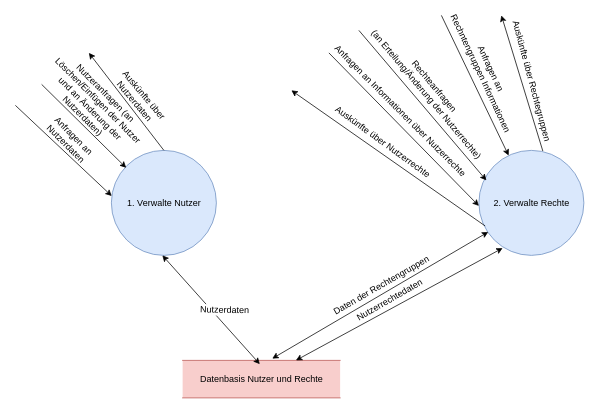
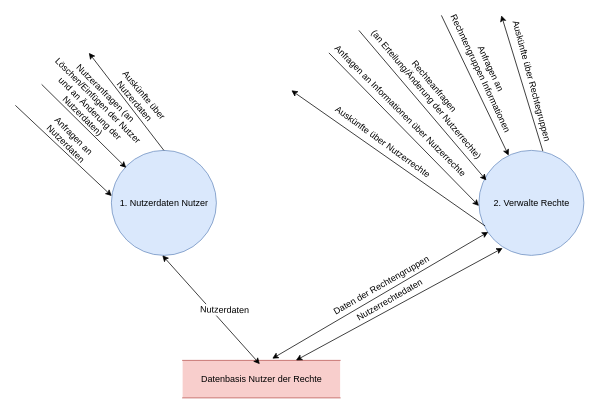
(164, 203) -> (164, 203)
(262, 379) -> (262, 379)
